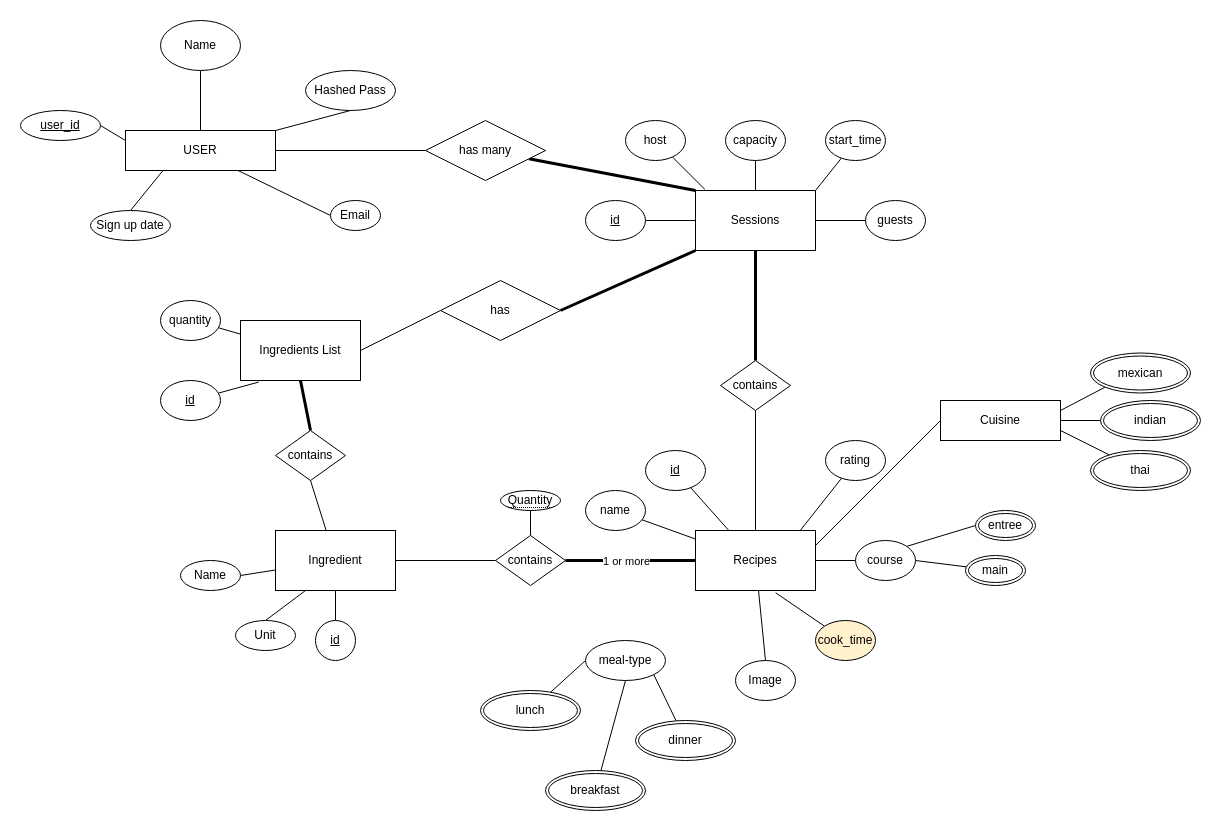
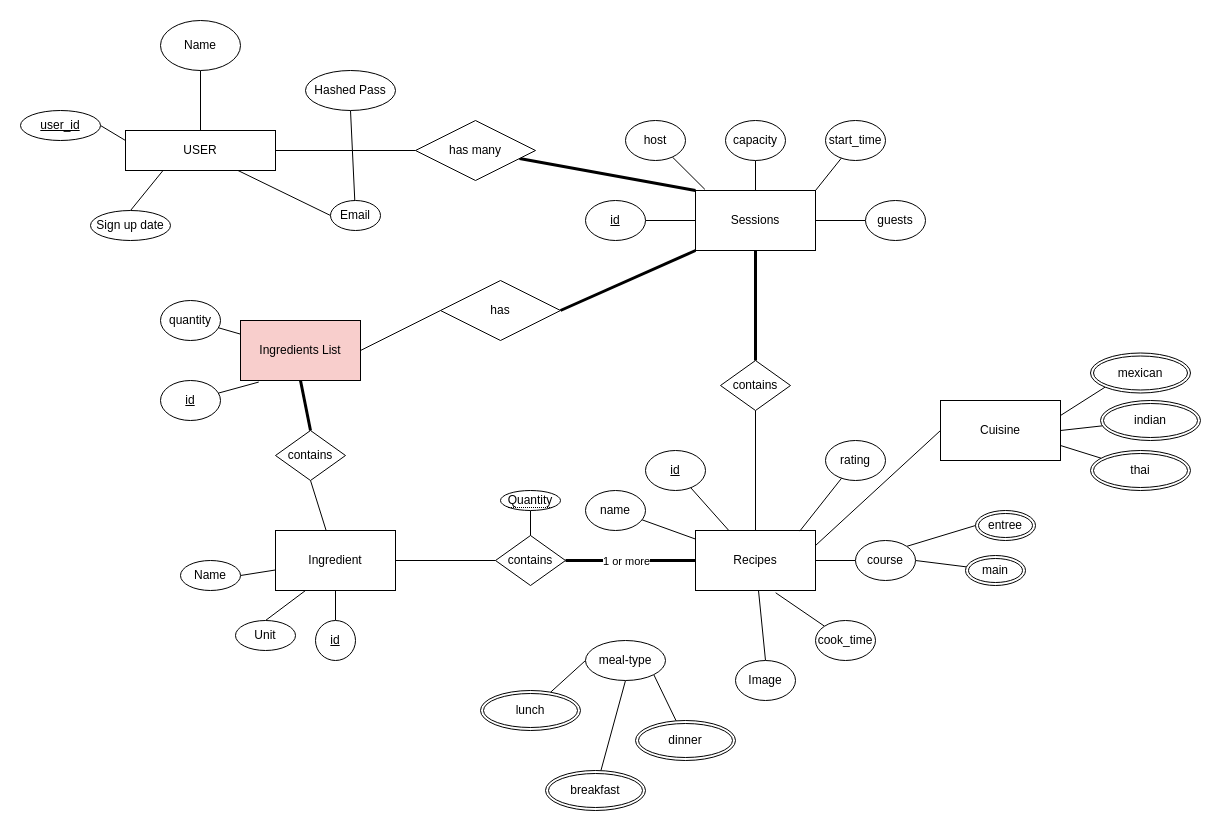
(313, 120) -> (353, 156)
(486, 151) -> (476, 151)
(301, 351) -> (301, 351)
(1001, 421) -> (1001, 431)
(846, 641) -> (846, 641)
